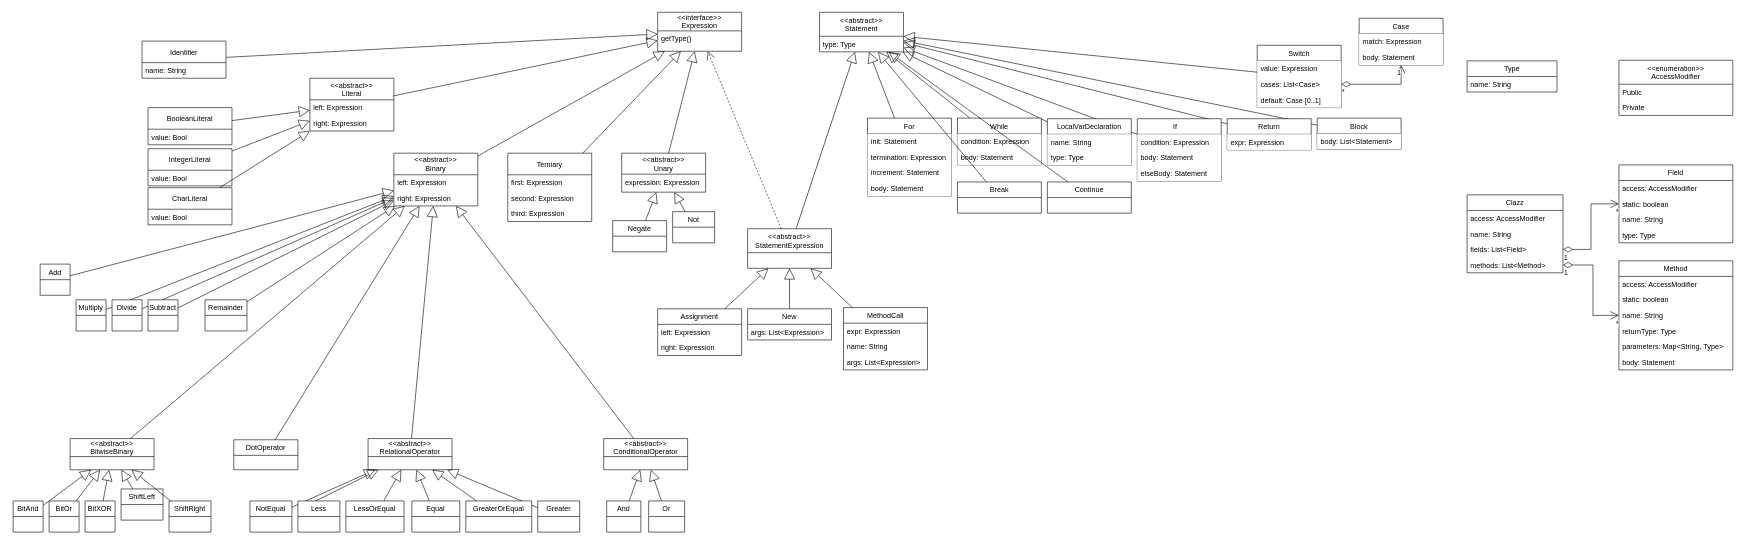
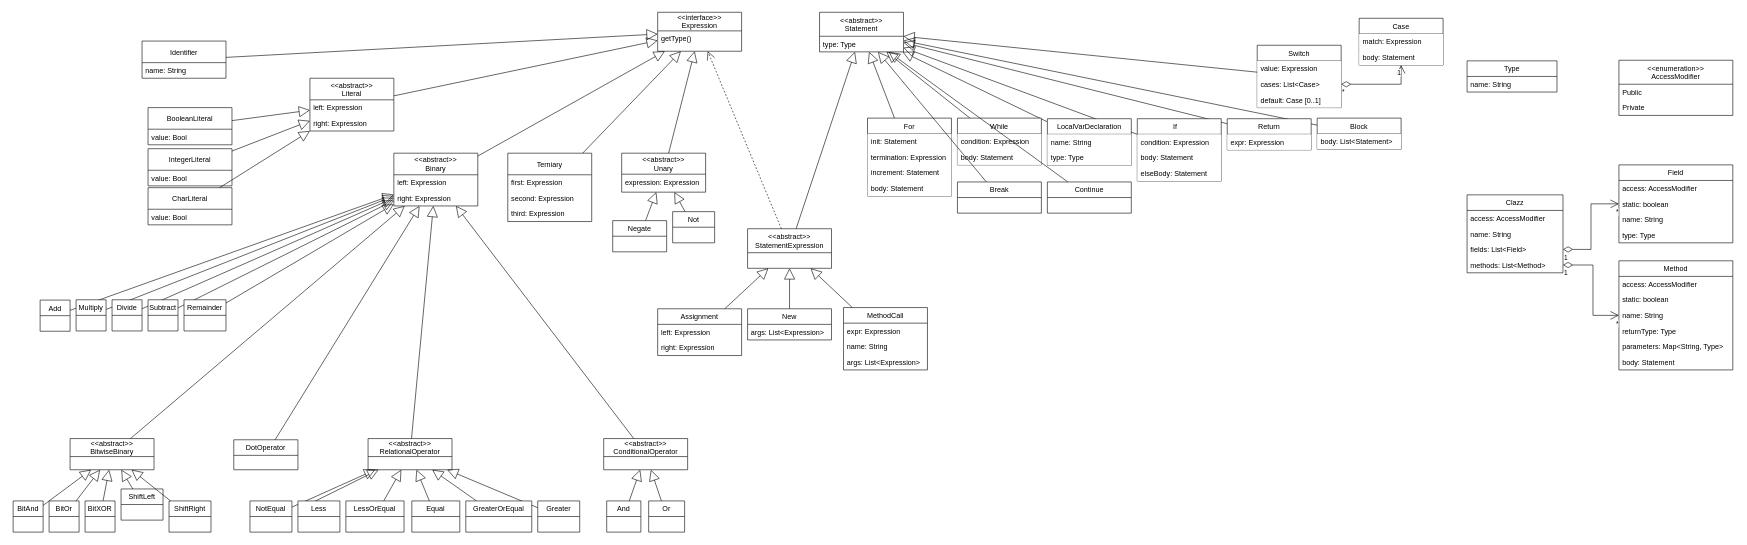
(54, 280) -> (54, 316)
(225, 316) -> (204, 316)
